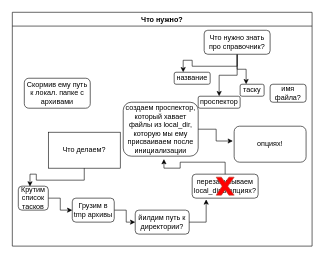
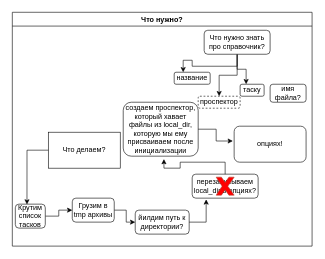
(57, 93) -> none
(219, 102) -> (219, 102)
(33, 198) -> (30, 216)
